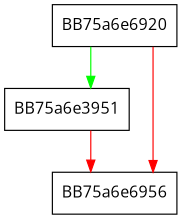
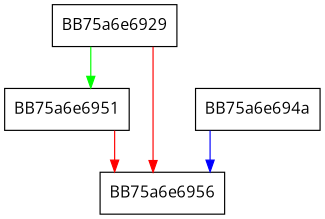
(115, 26) -> (115, 26)
(67, 109) -> (67, 109)
none -> (258, 109)
